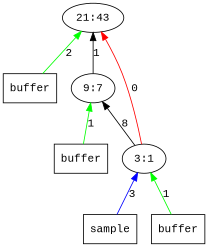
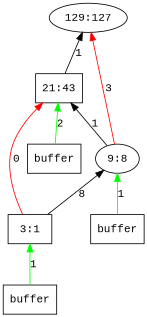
none -> (88, 18)
(93, 18) -> (59, 88)
(93, 88) -> (117, 159)
(144, 159) -> (30, 229)
(110, 229) -> none
